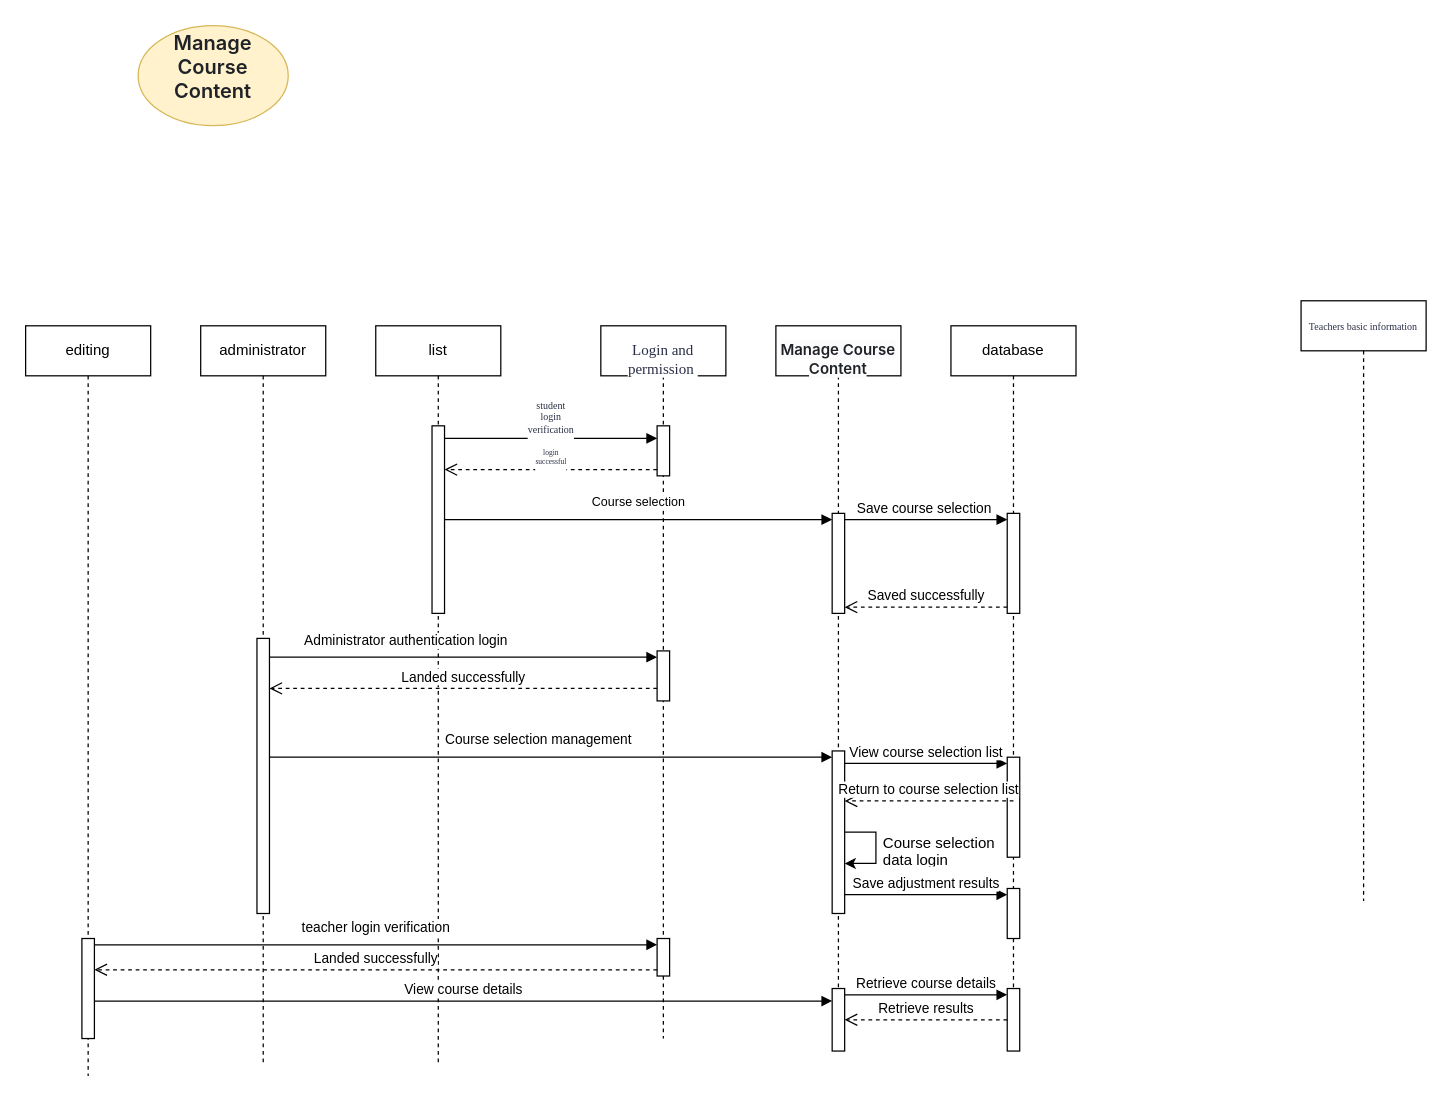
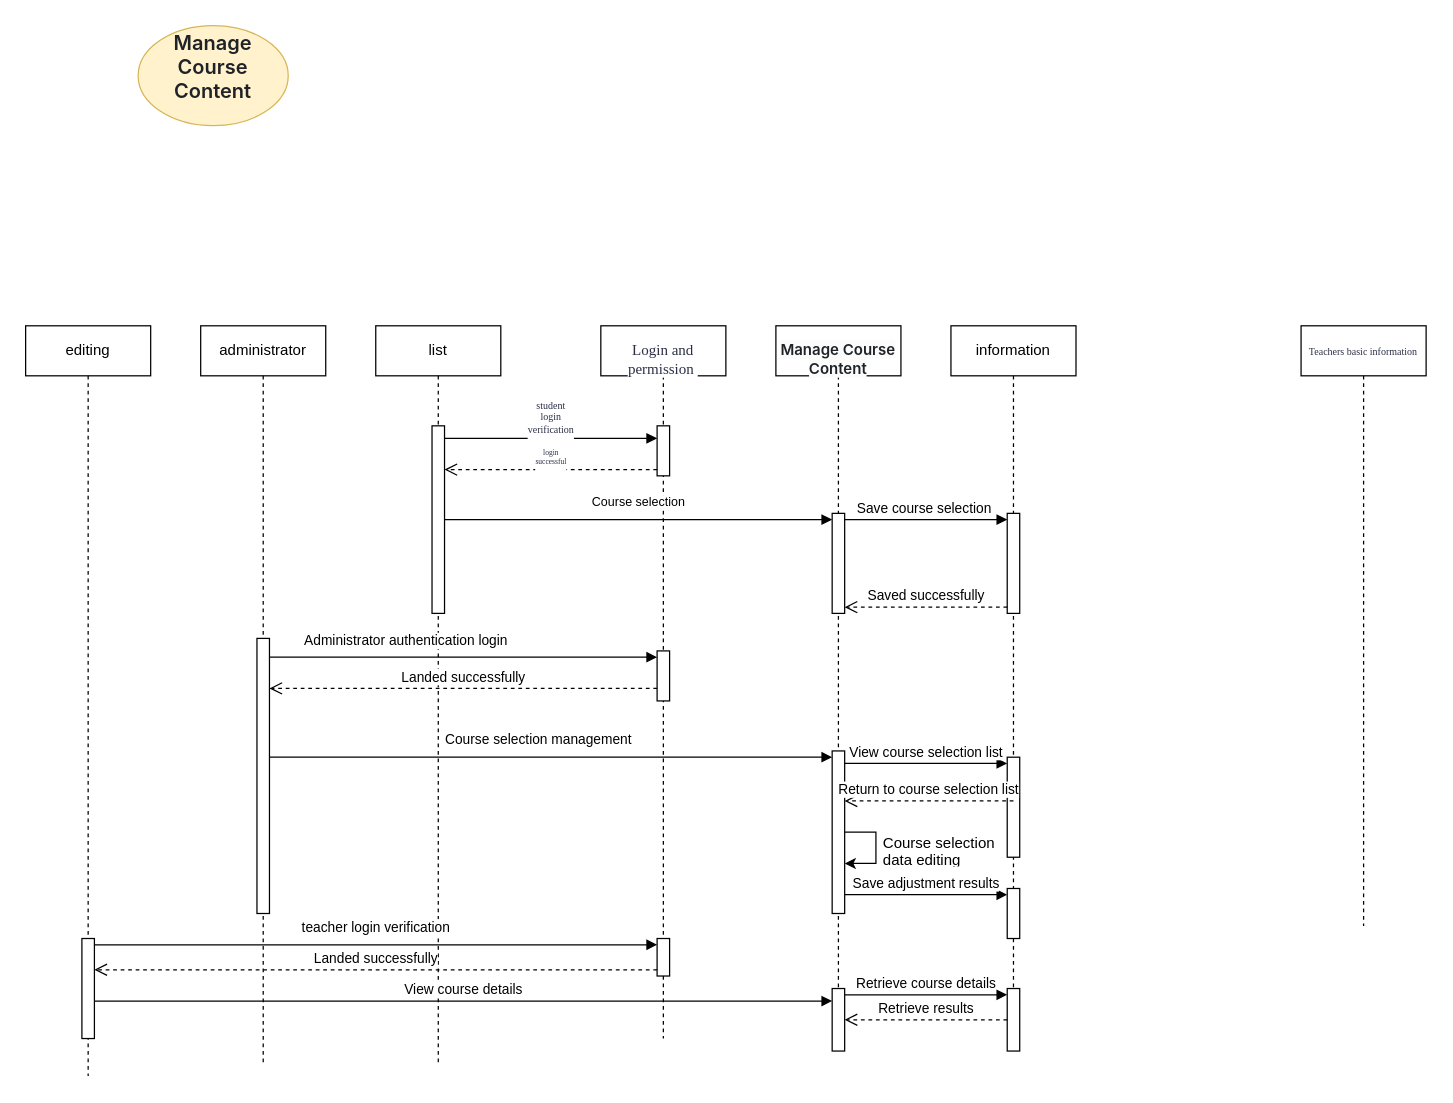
(1013, 351) -> (1013, 351)
(1363, 601) -> (1363, 626)
(939, 852) -> (939, 852)
